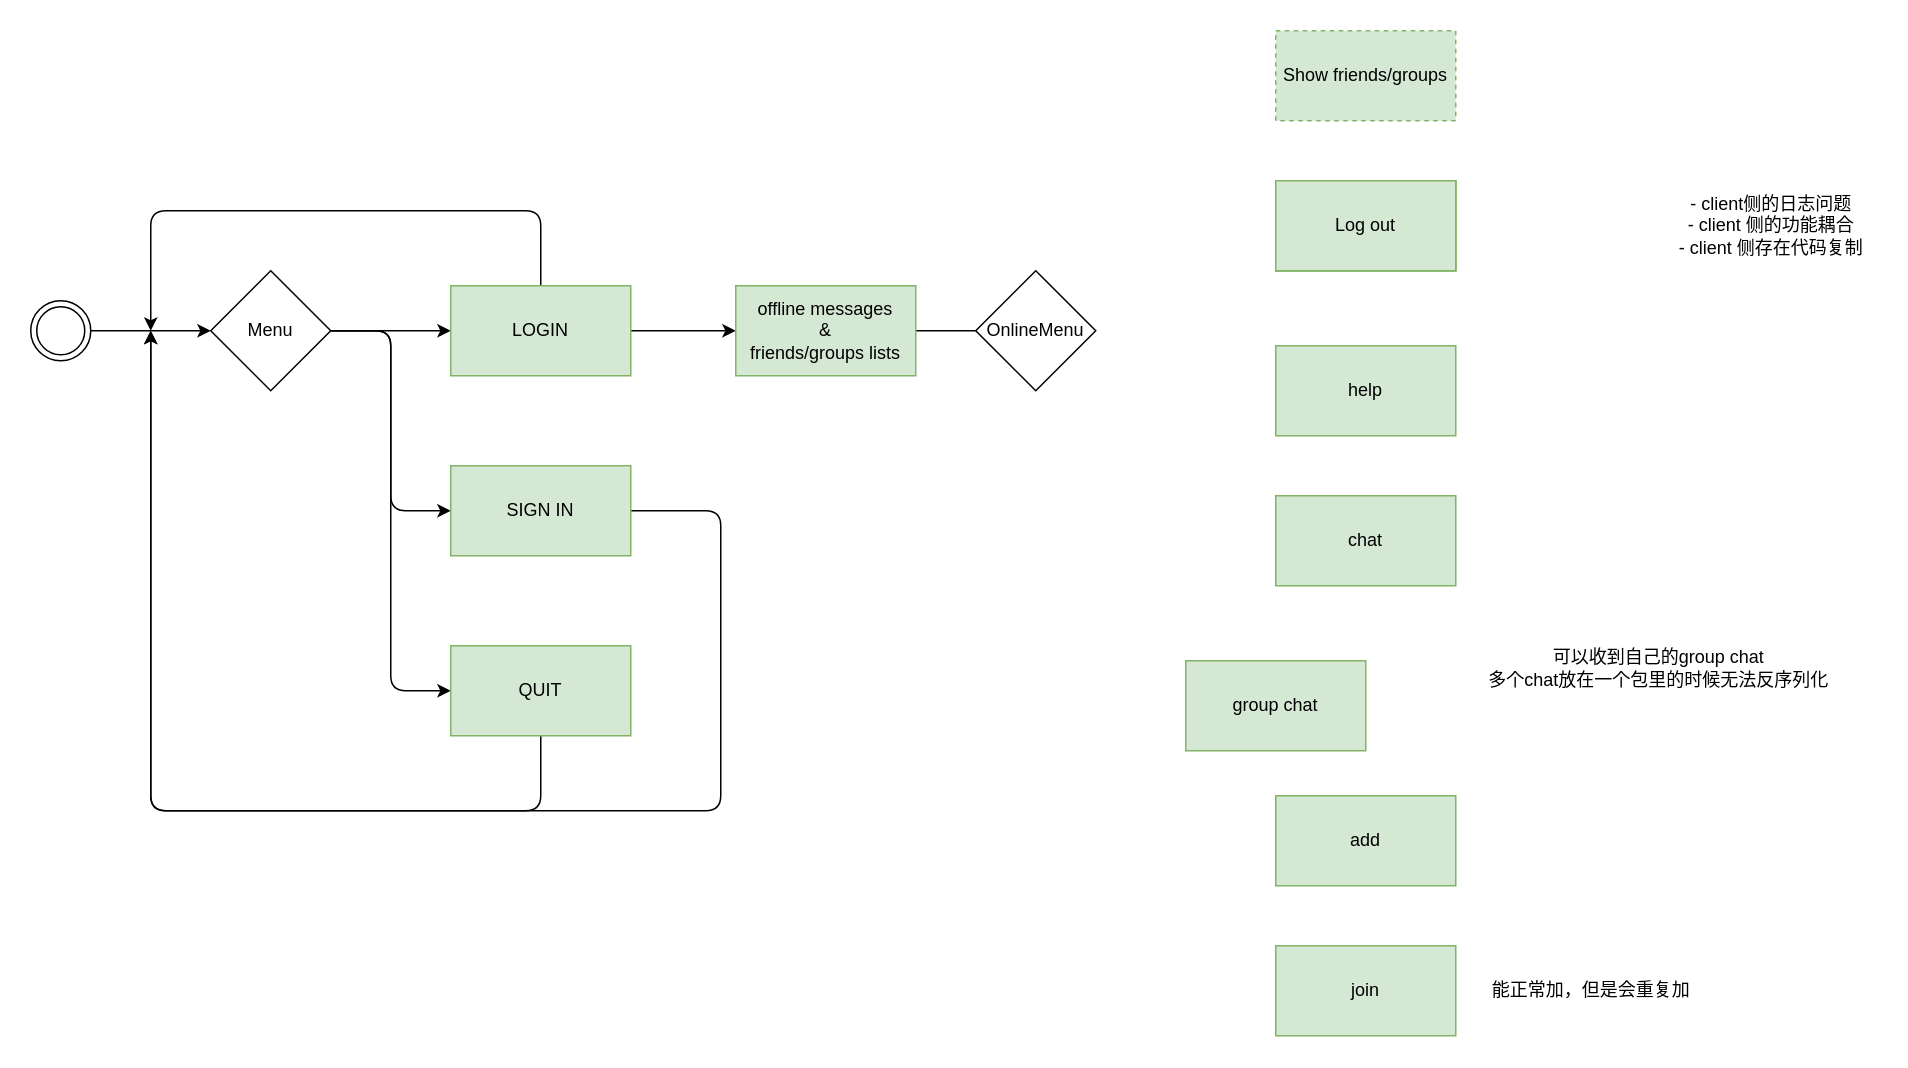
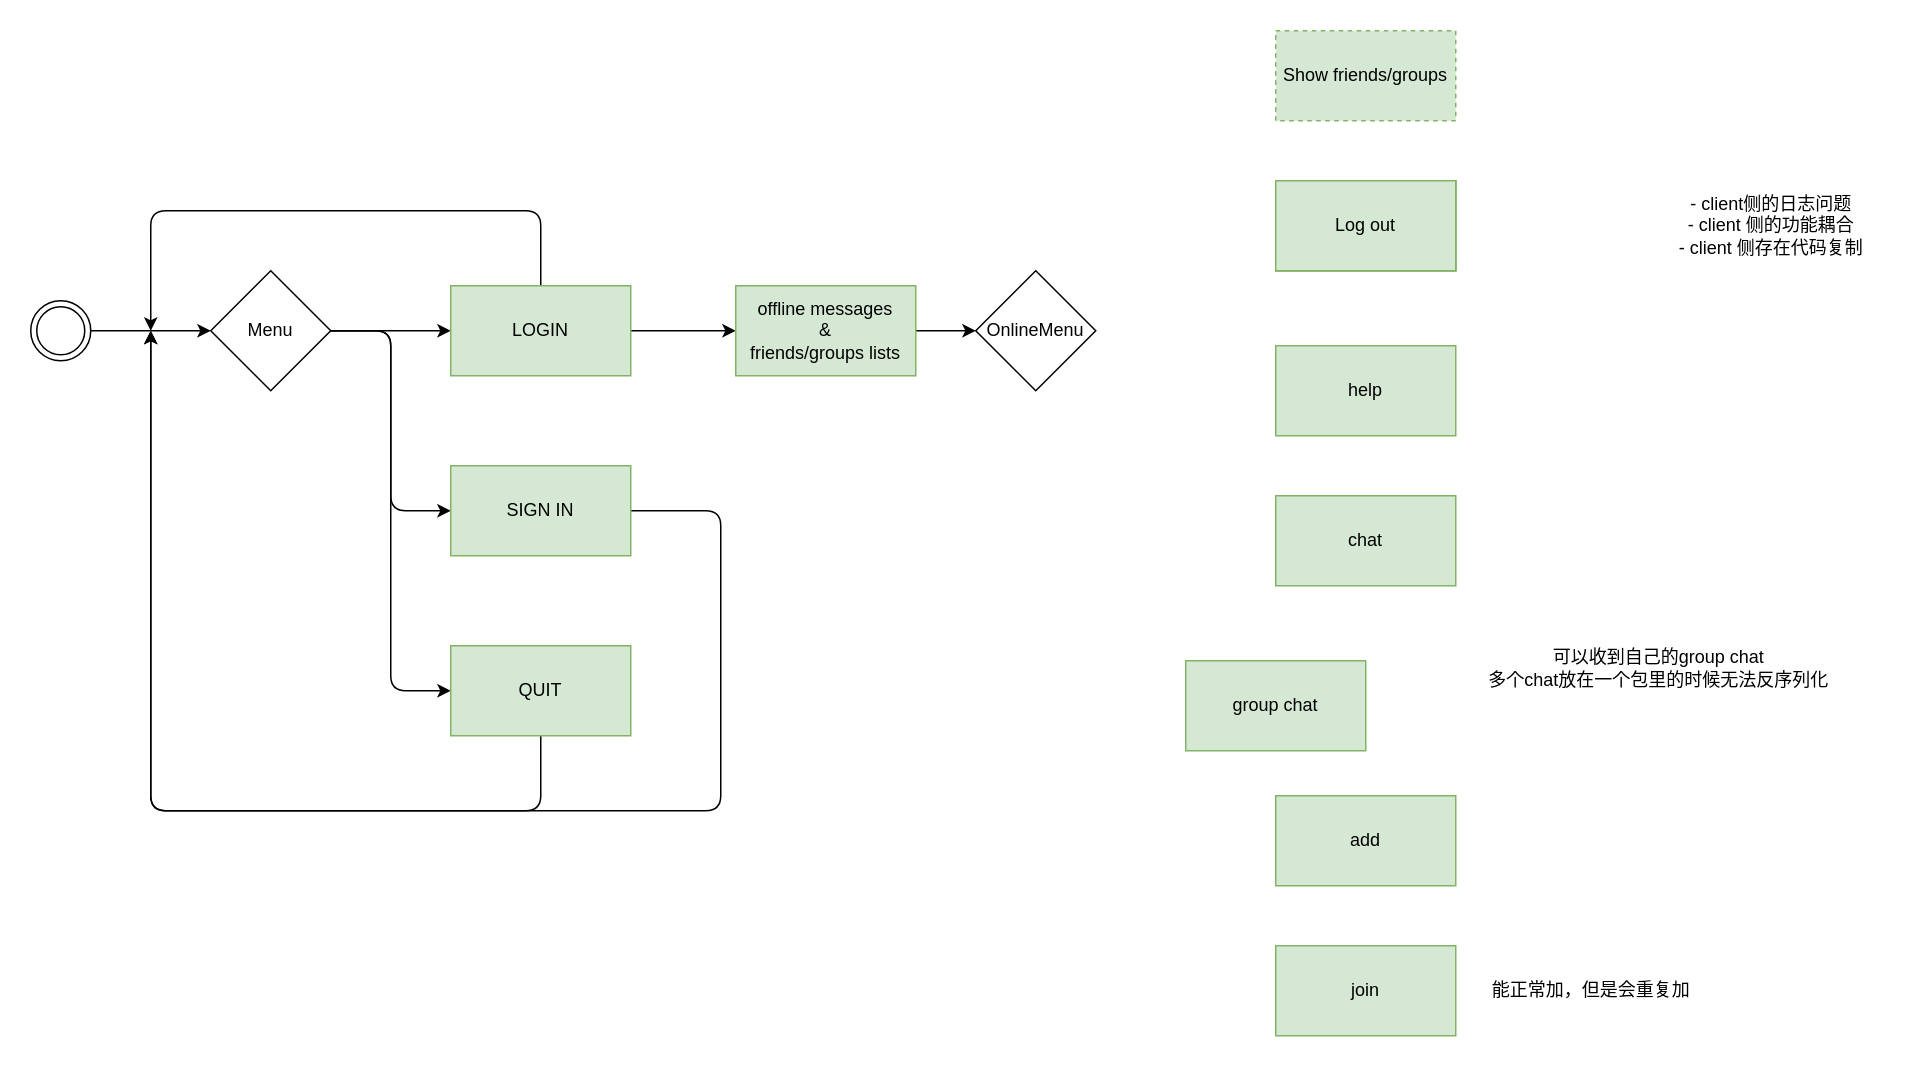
(968, 331) -> (964, 331)
